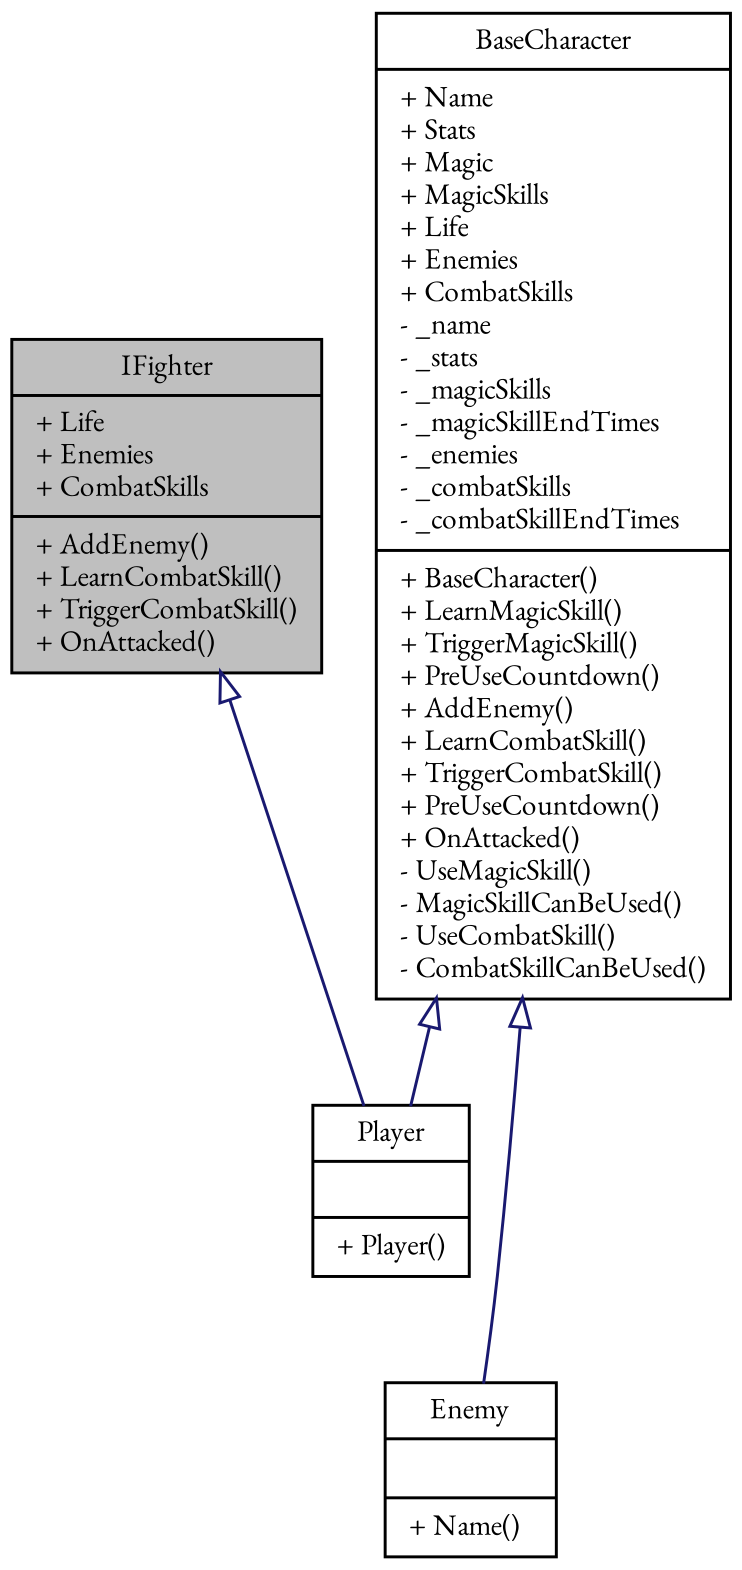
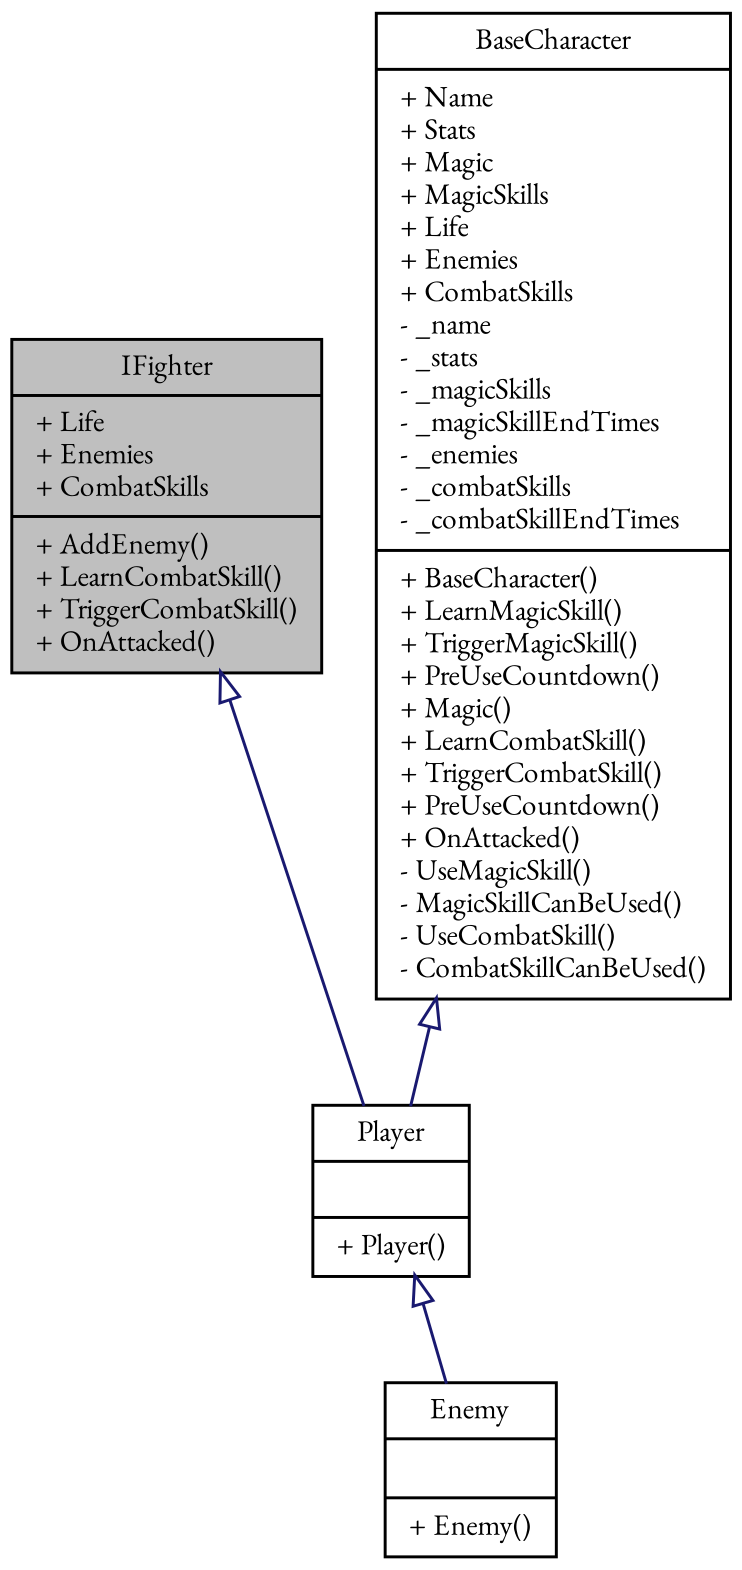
(487, 708) -> (456, 708)
(504, 1206) -> (435, 1344)
(465, 1526) -> (471, 1526)
